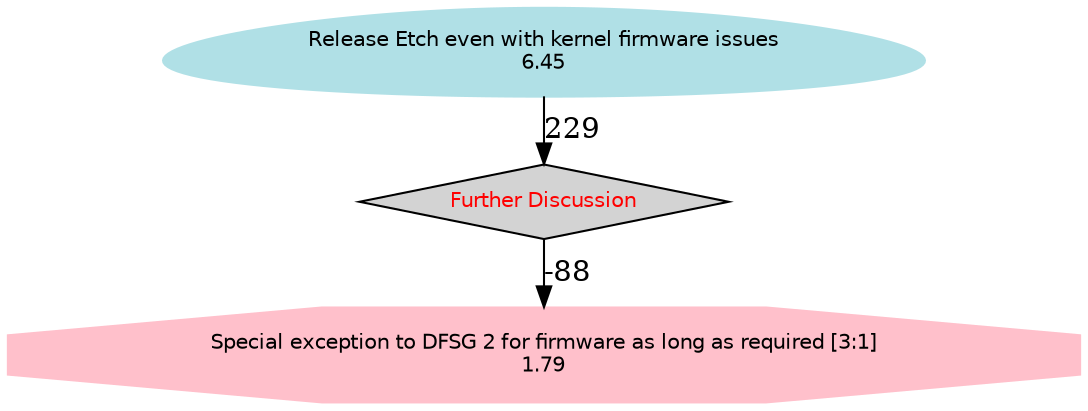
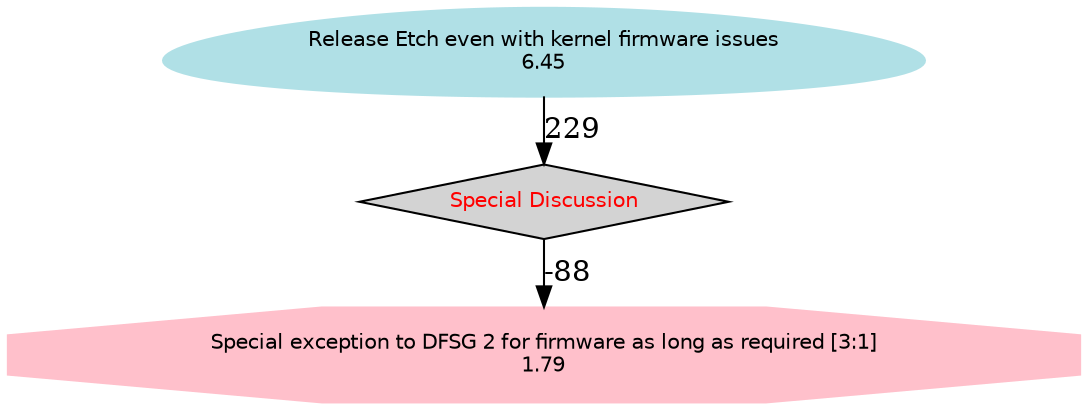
(544, 202) -> (544, 202)
